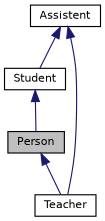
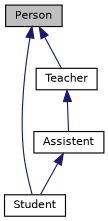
(76, 116) -> (68, 117)
(36, 117) -> (22, 117)
